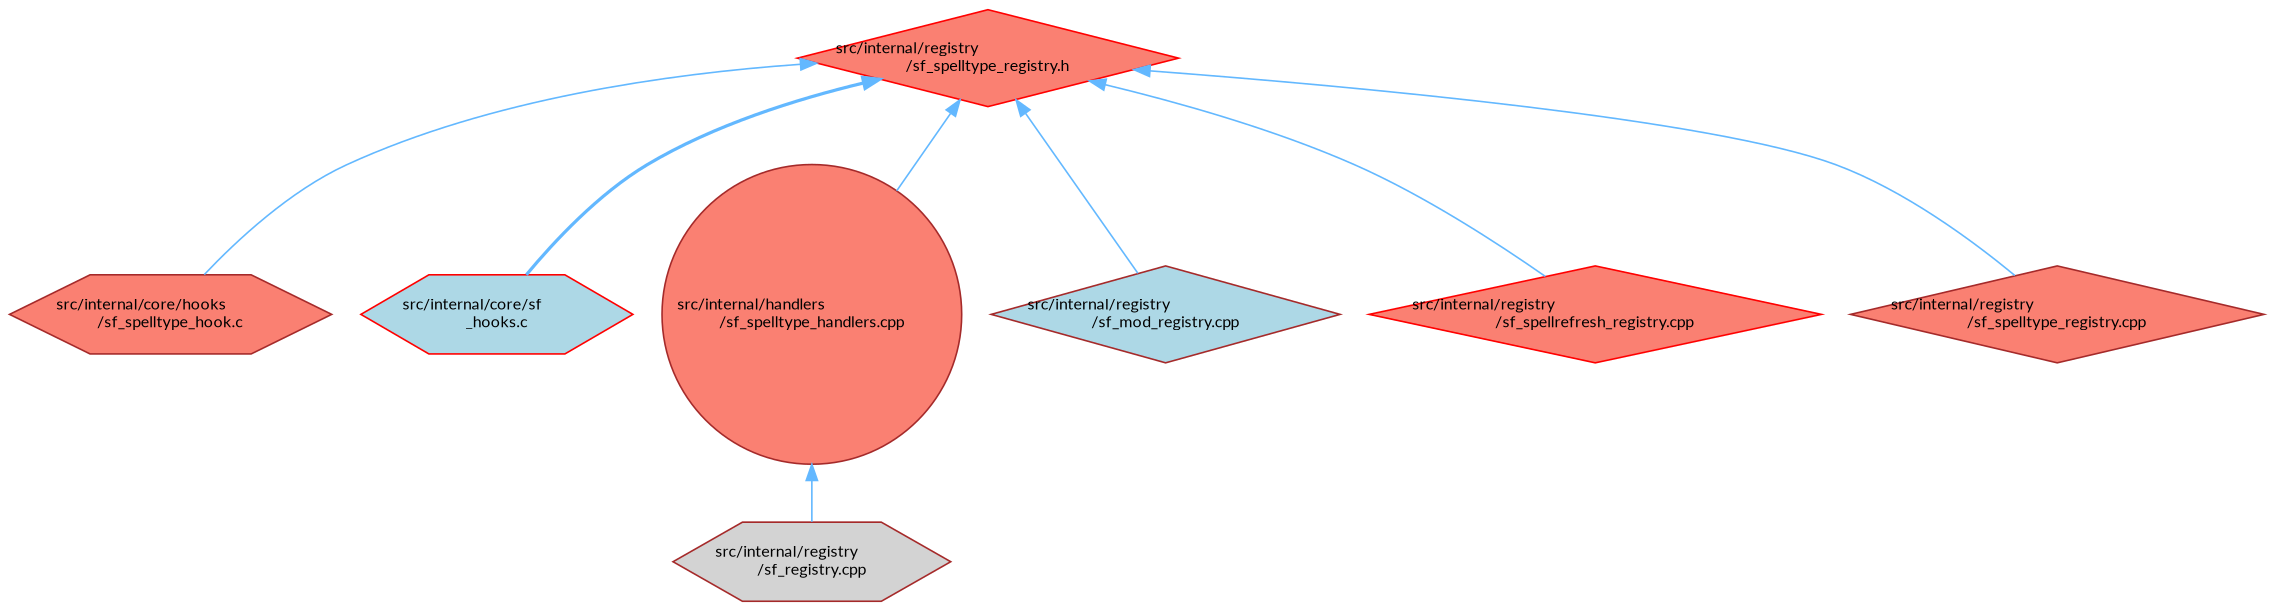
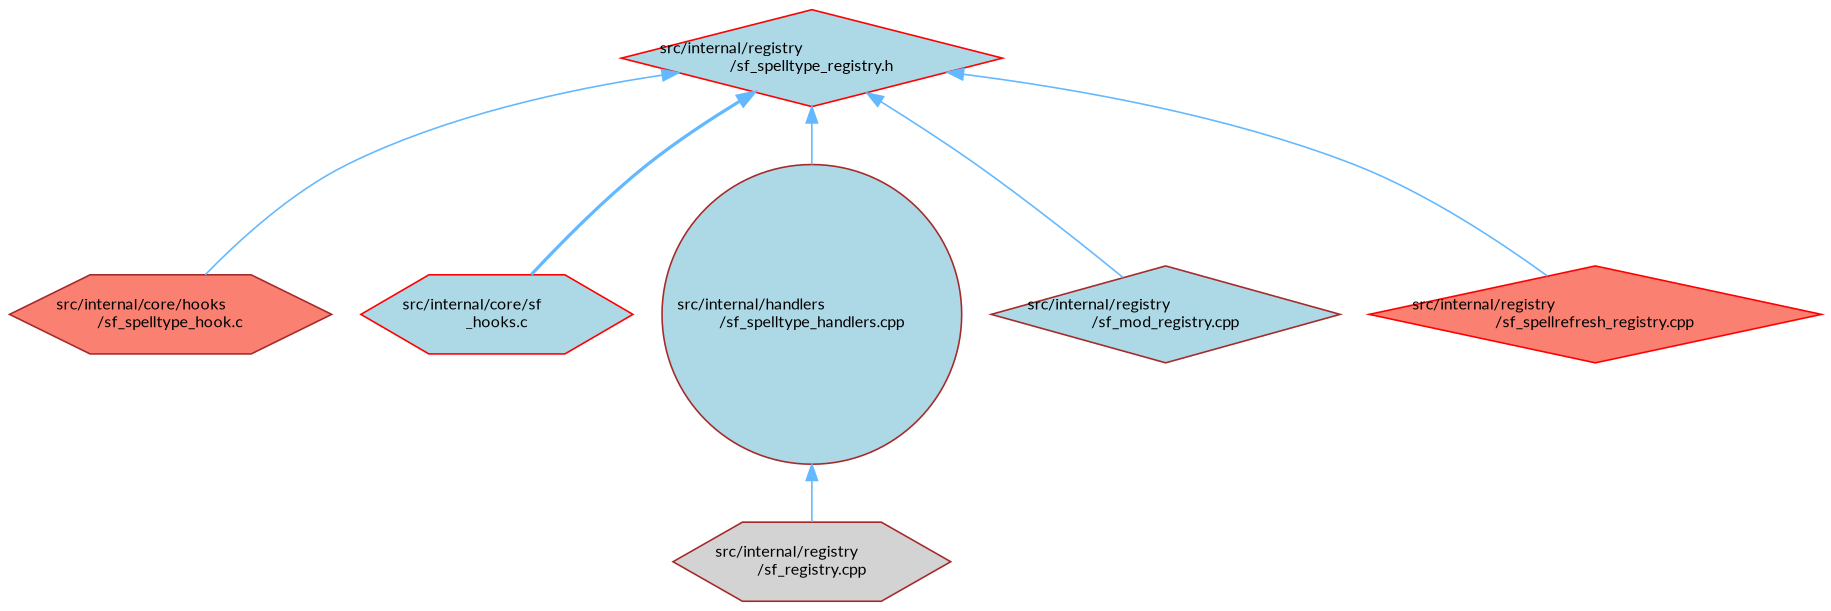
(988, 58) -> (812, 58)
(812, 314) -> (812, 314)
(2057, 314) -> none
